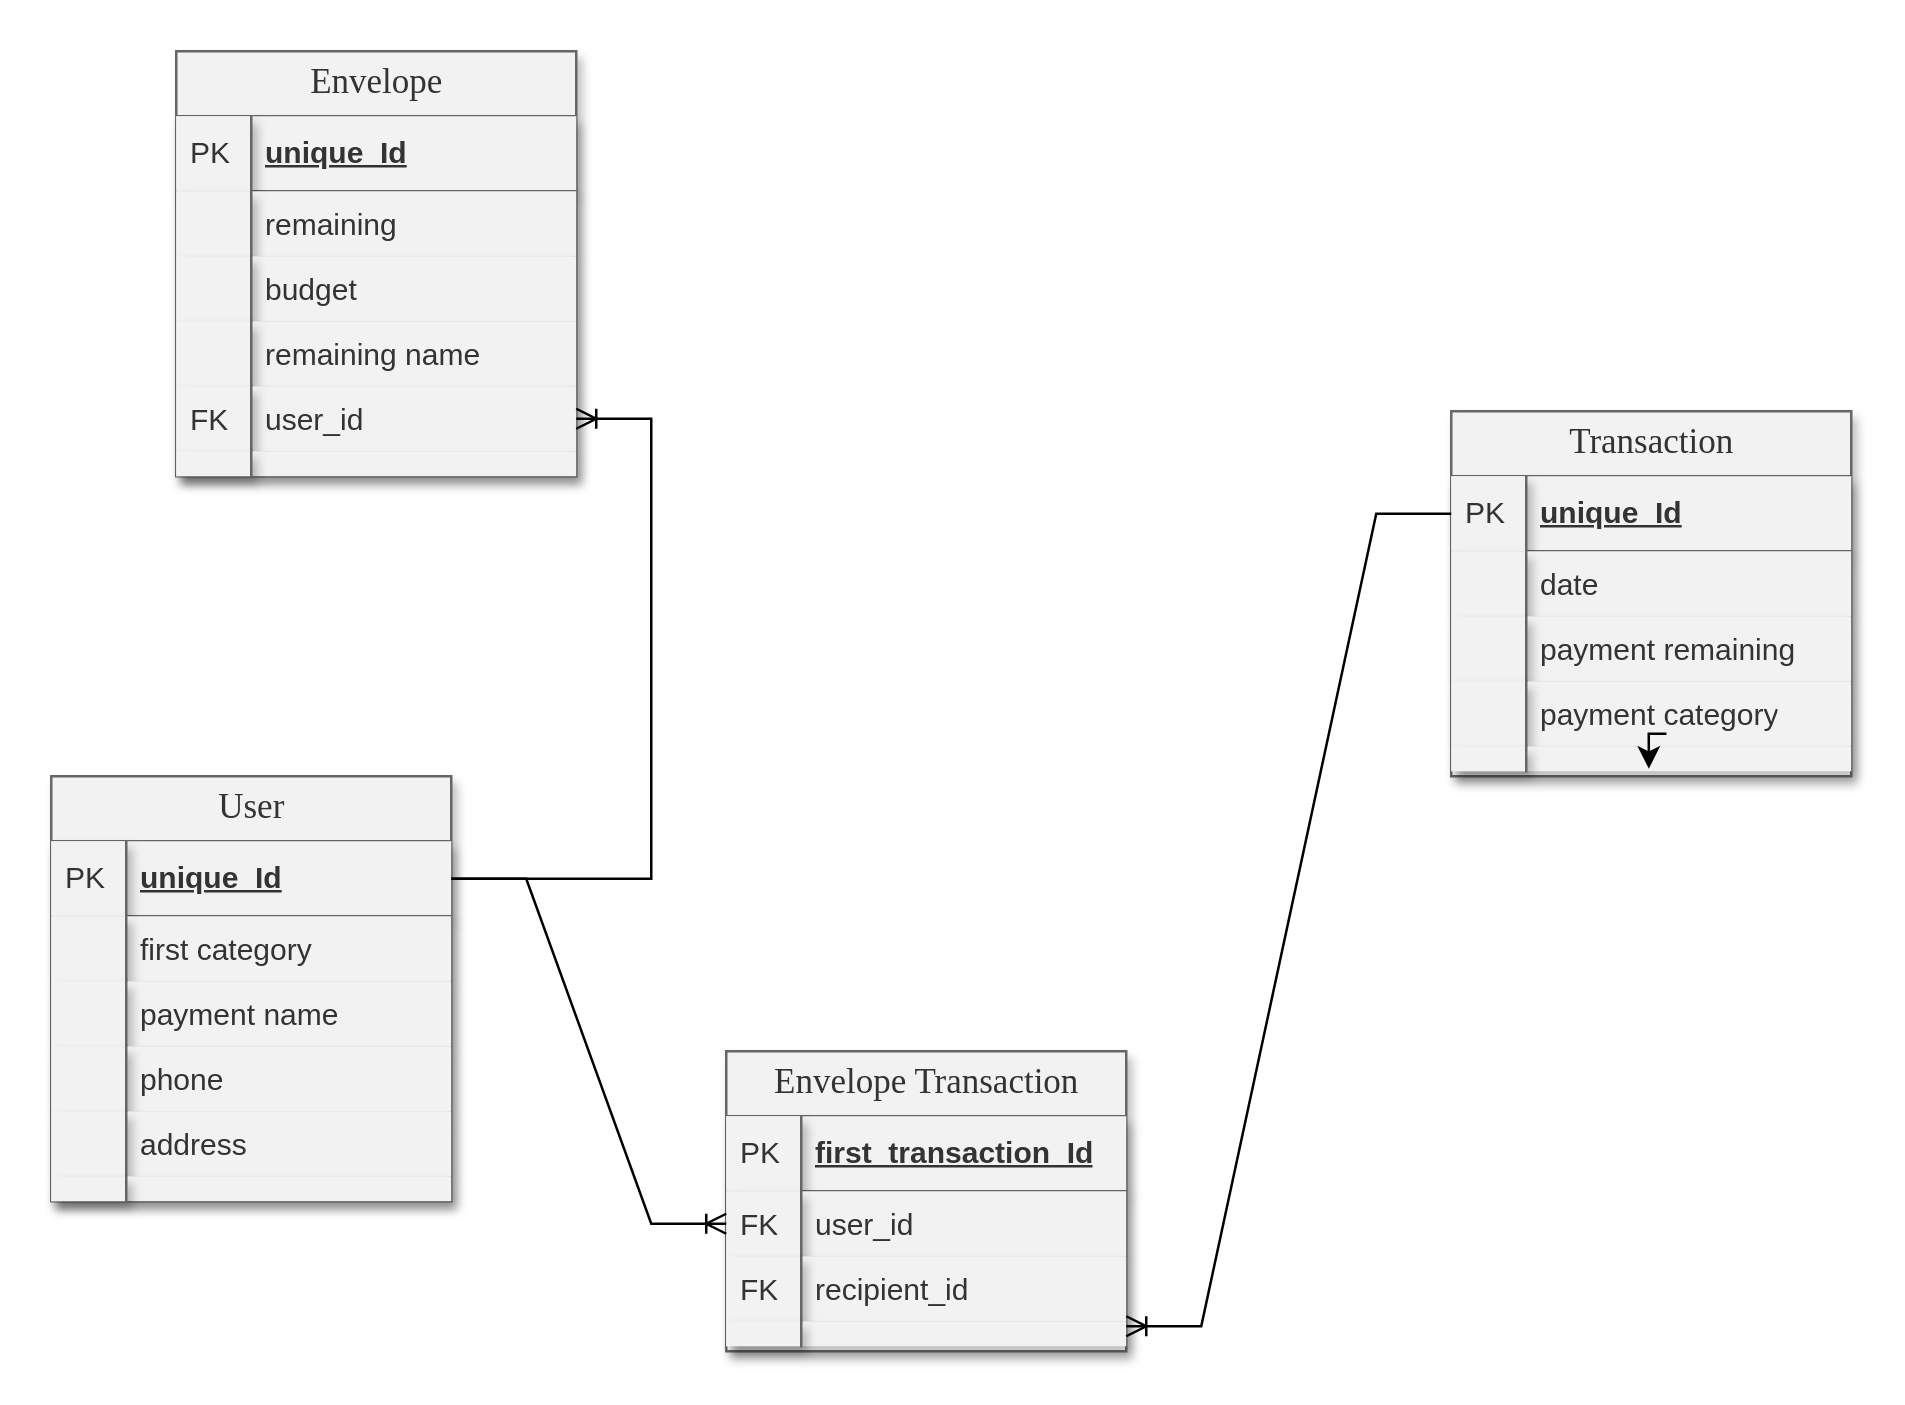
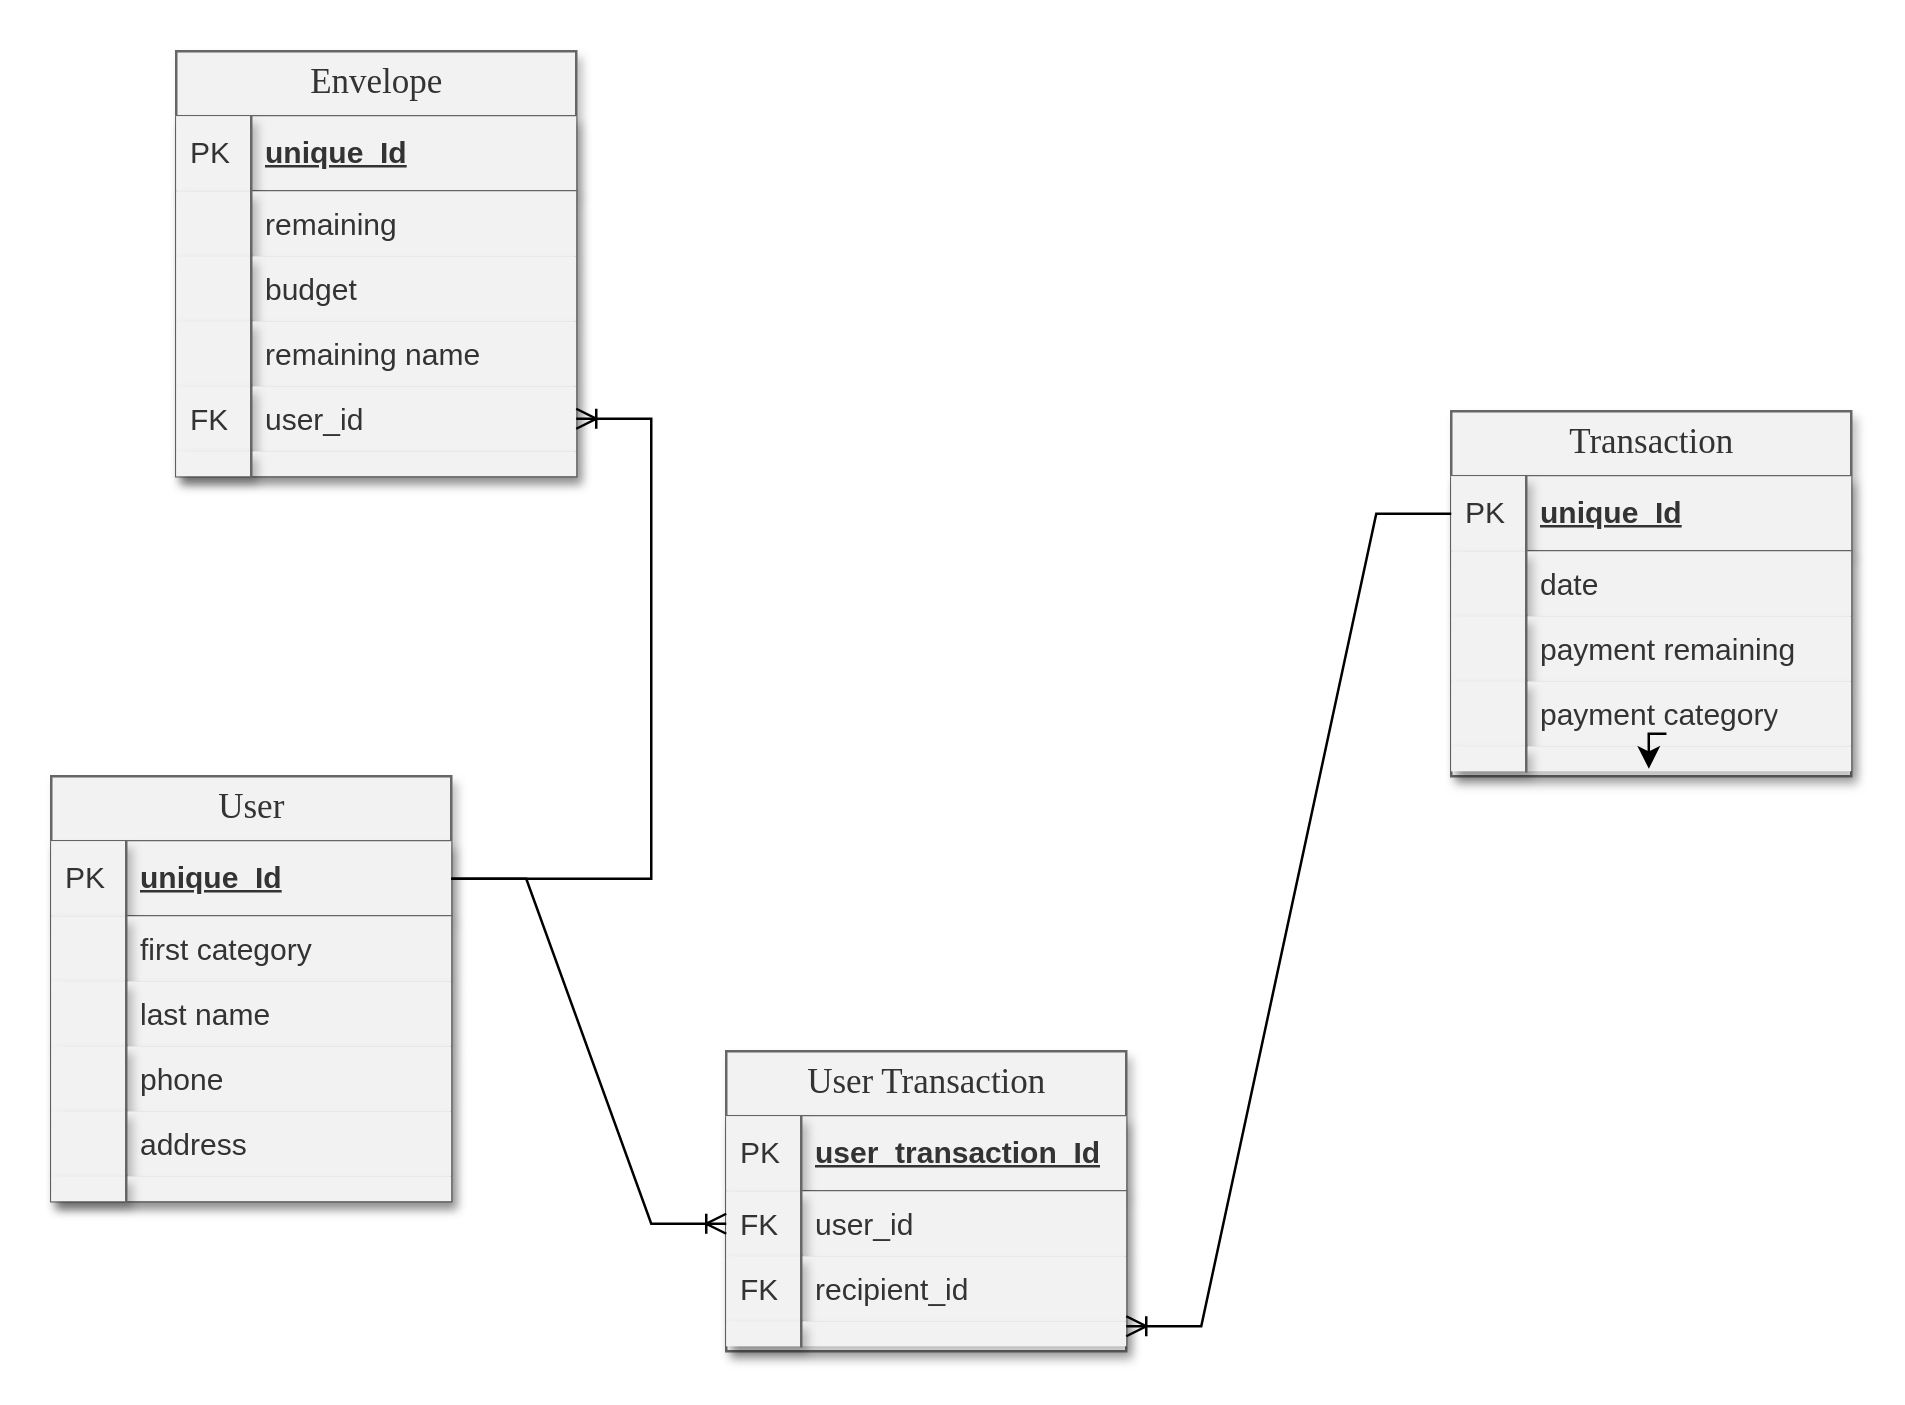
(238, 1017) -> (209, 1017)
(928, 1084) -> (928, 1084)
(966, 1154) -> (966, 1154)
